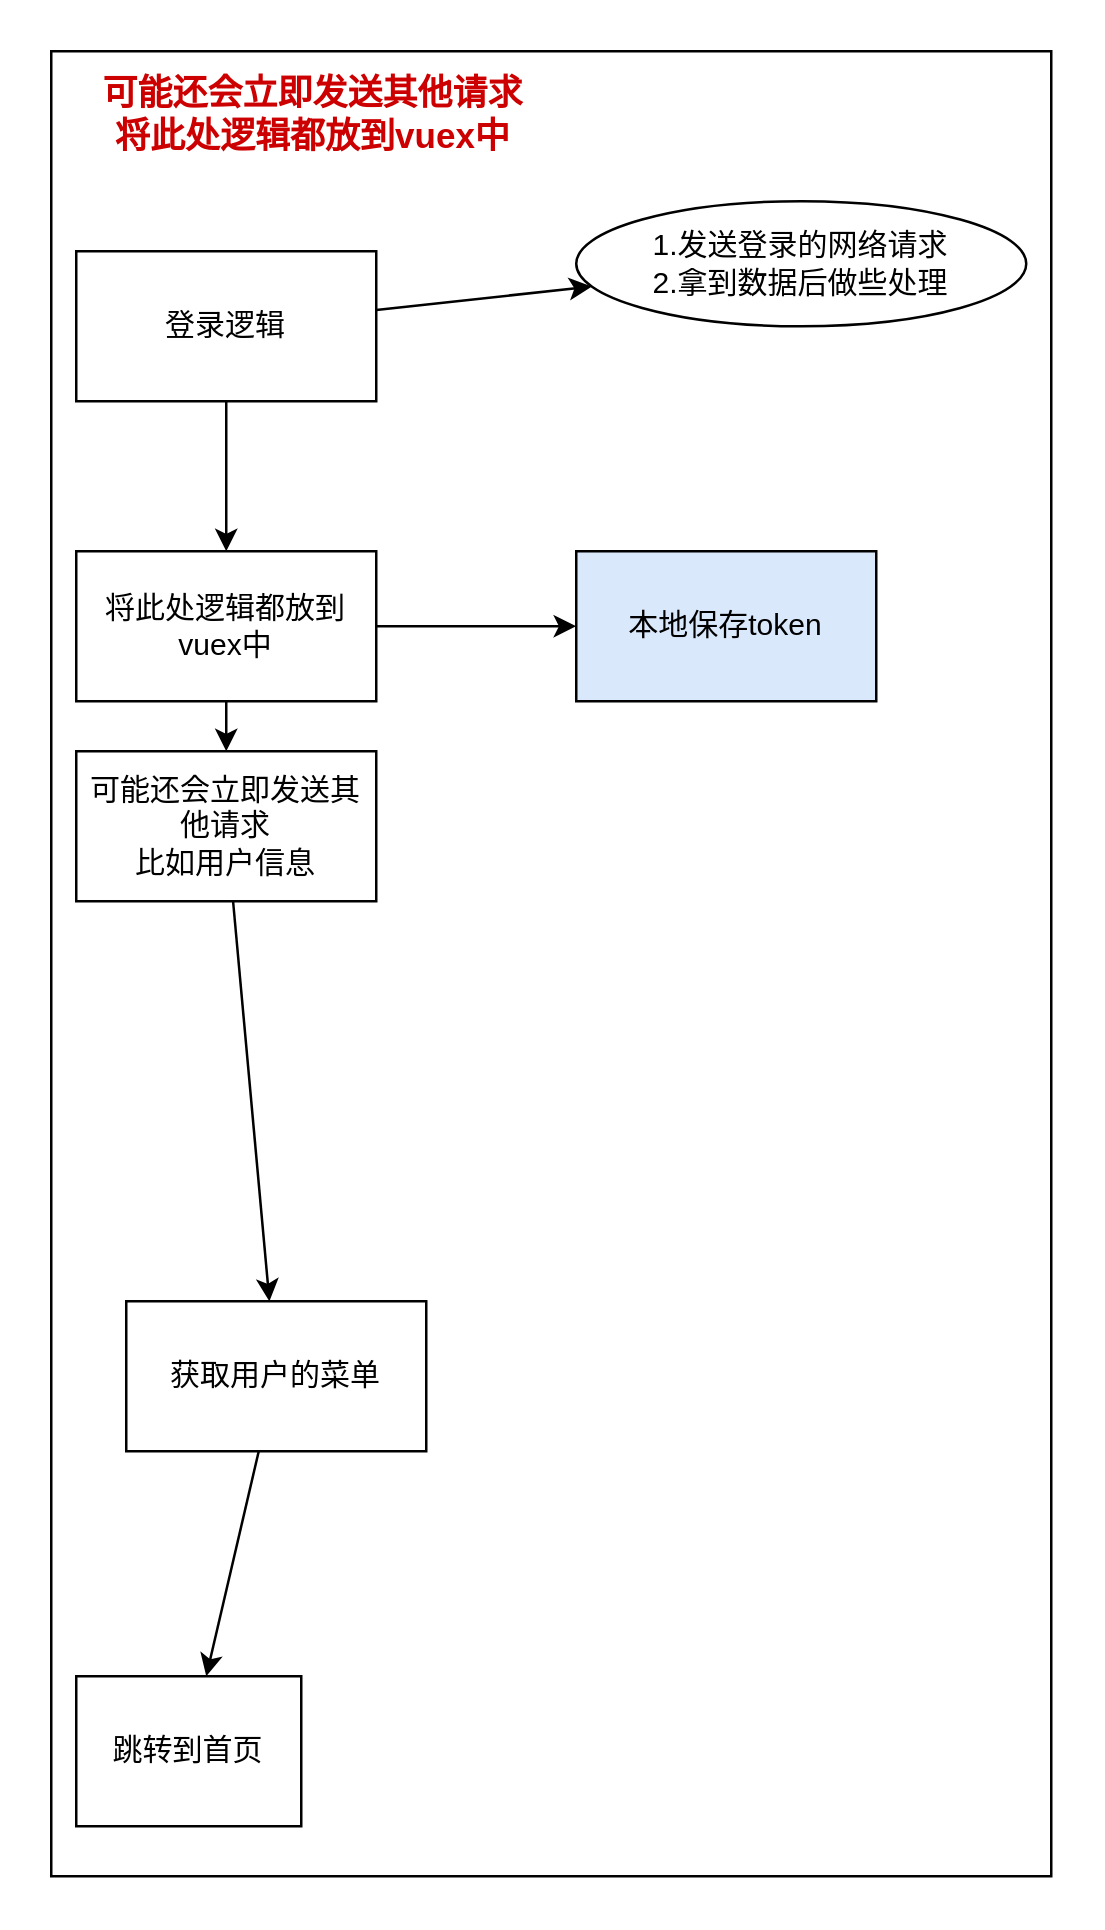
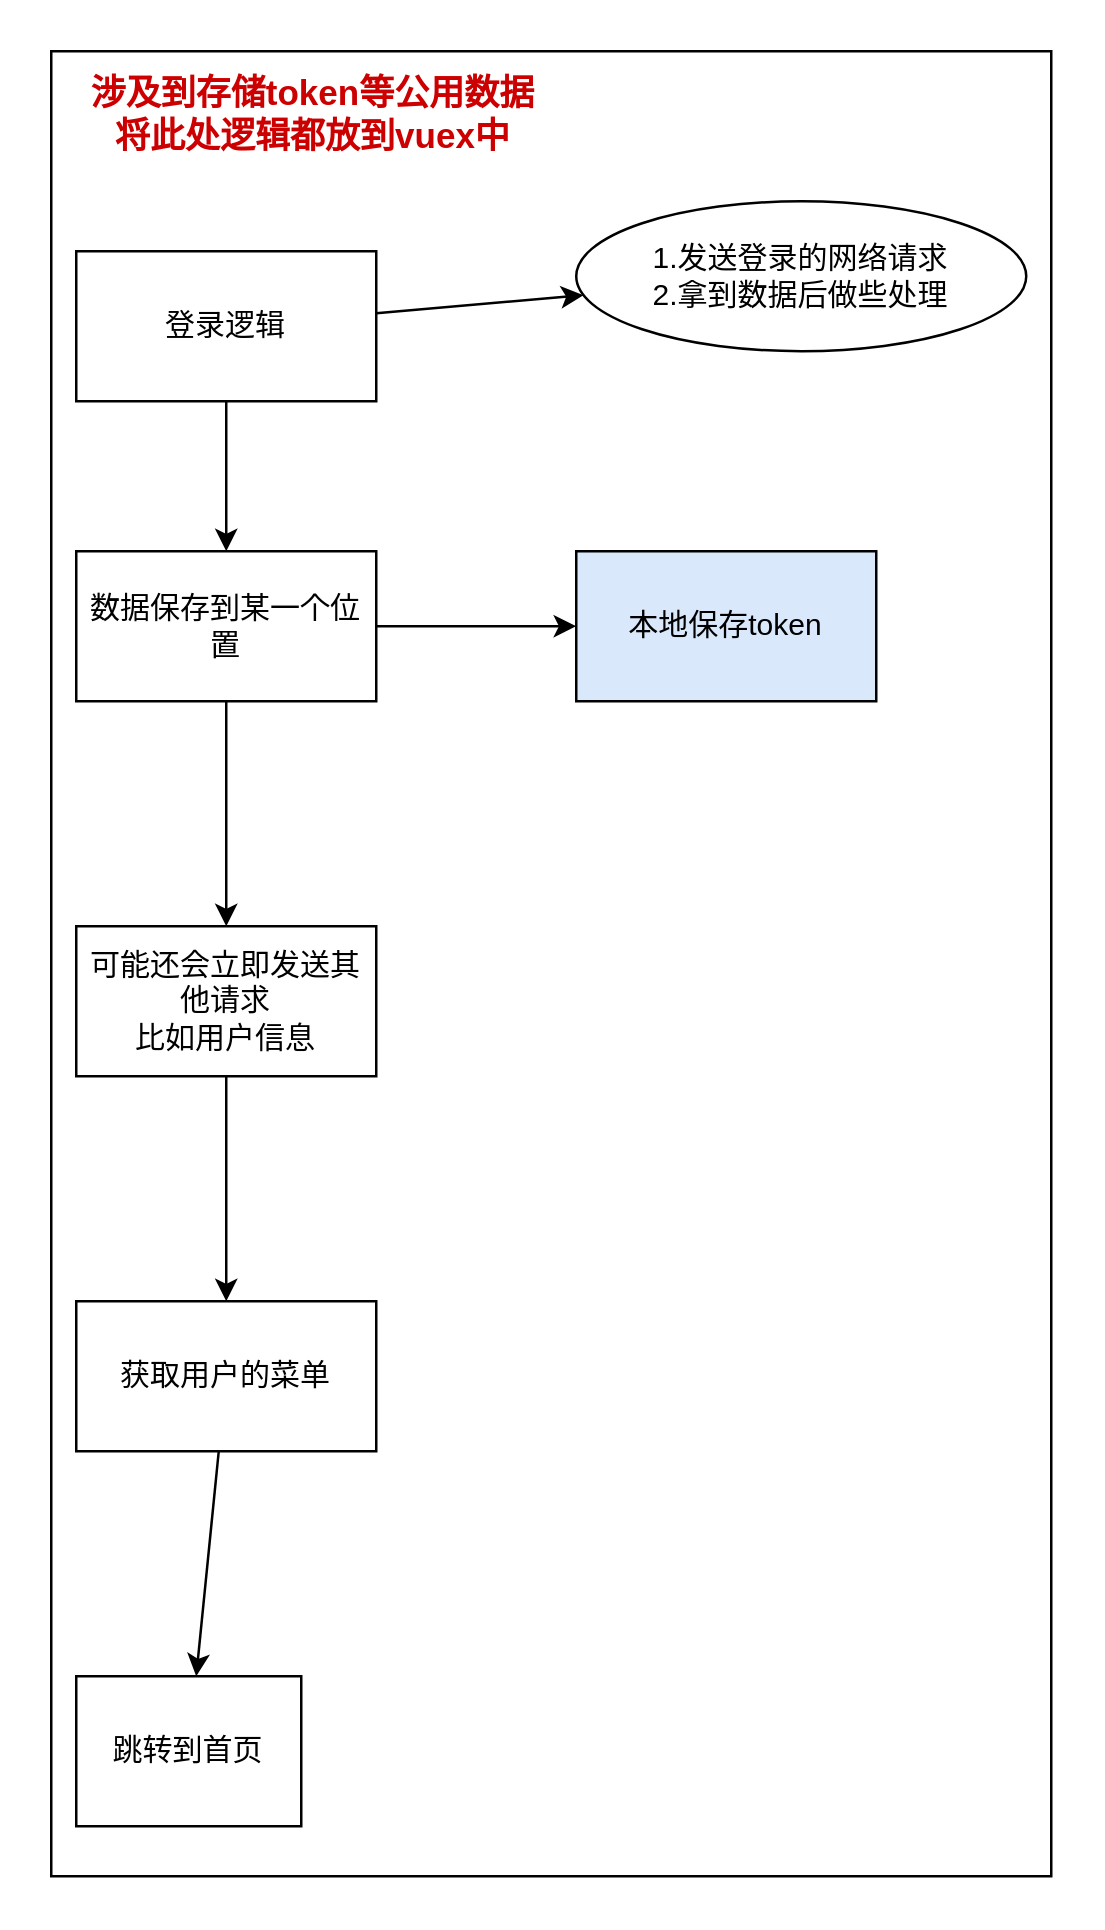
(314, 114) -> (314, 114)
(801, 264) -> (801, 276)
(226, 626) -> (226, 626)
(226, 826) -> (226, 1001)
(276, 1376) -> (226, 1376)
